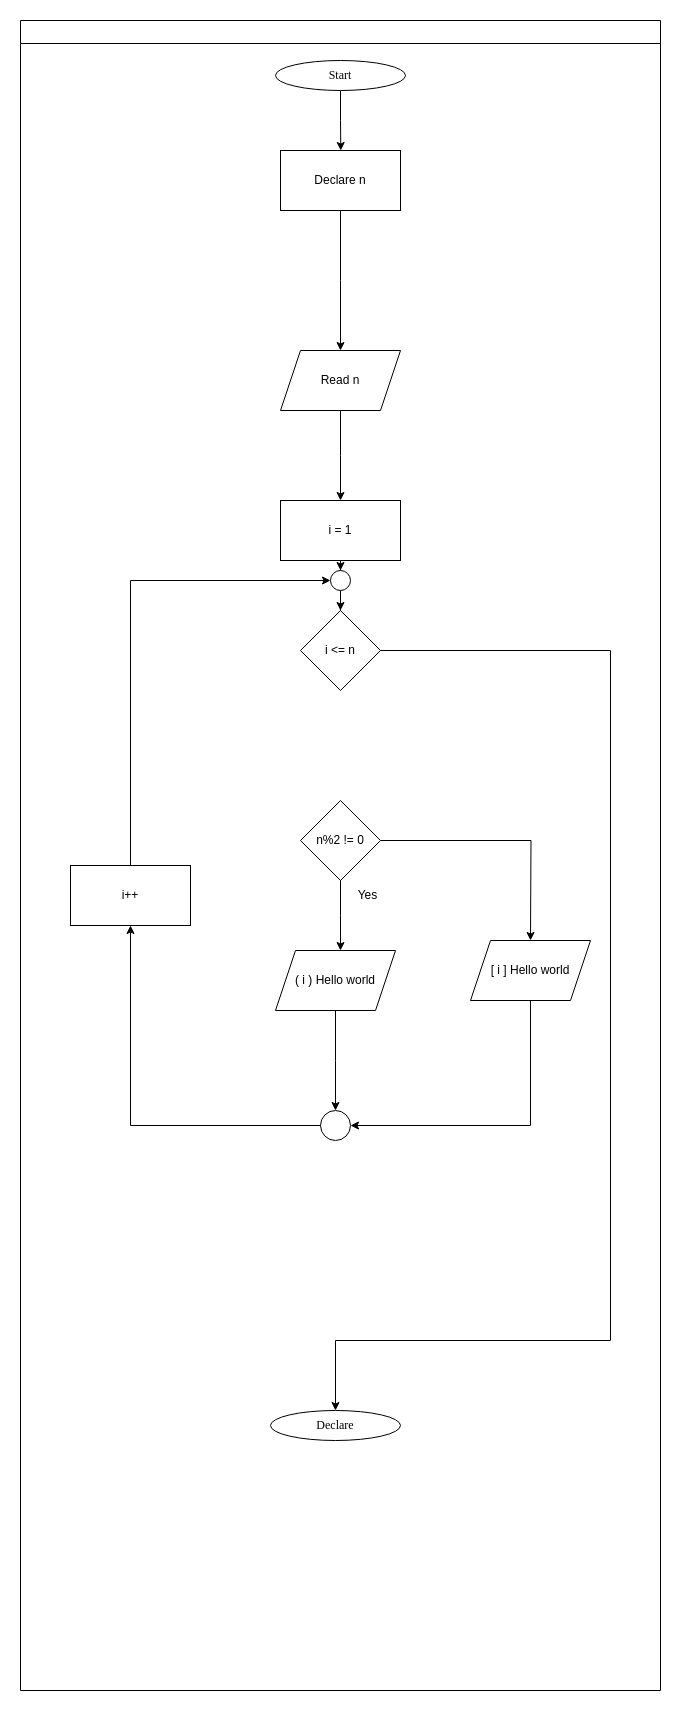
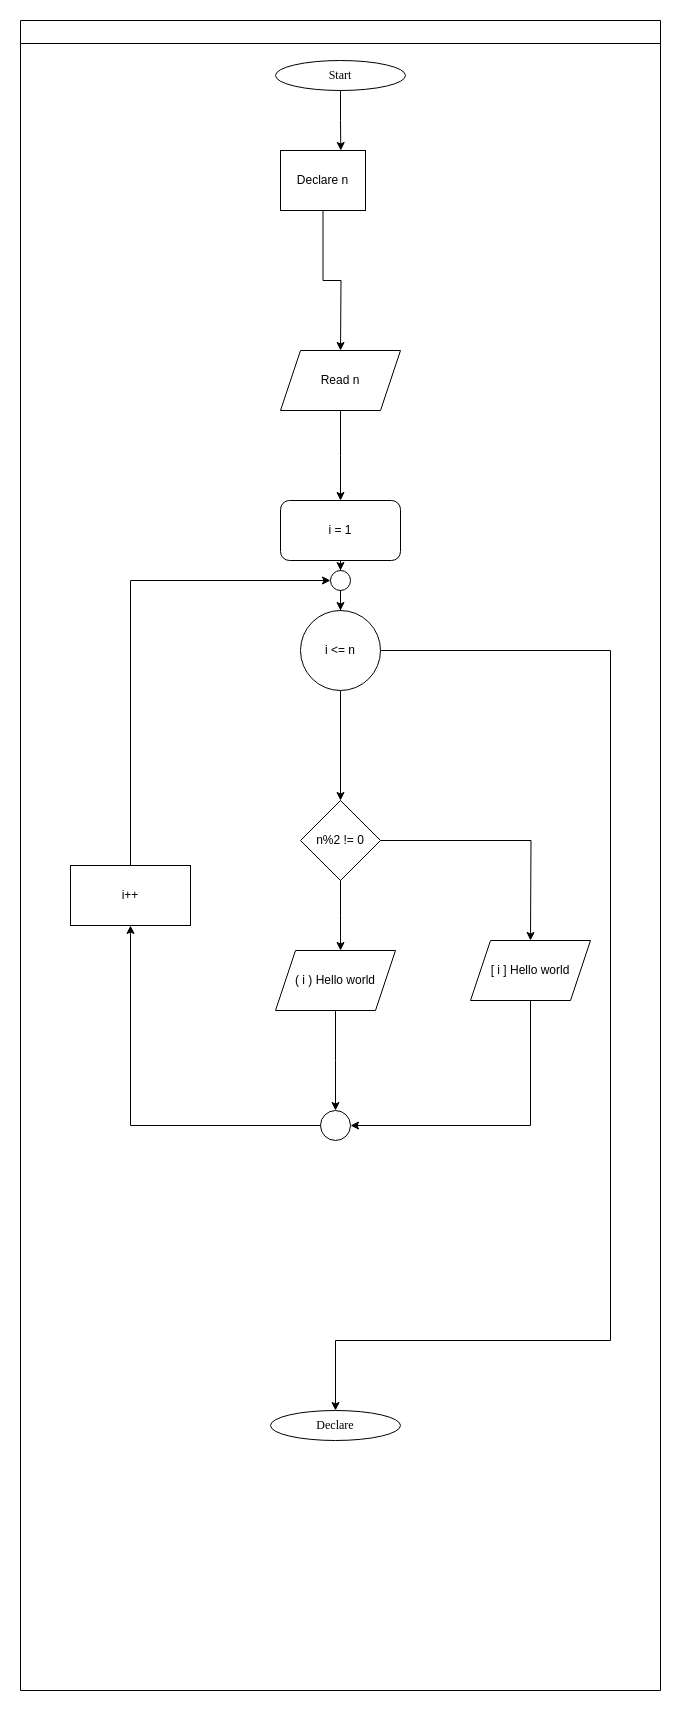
(341, 181) -> (323, 181)
(341, 531) -> (341, 531)
(341, 651) -> (341, 651)
none -> (341, 742)
(368, 896) -> none
